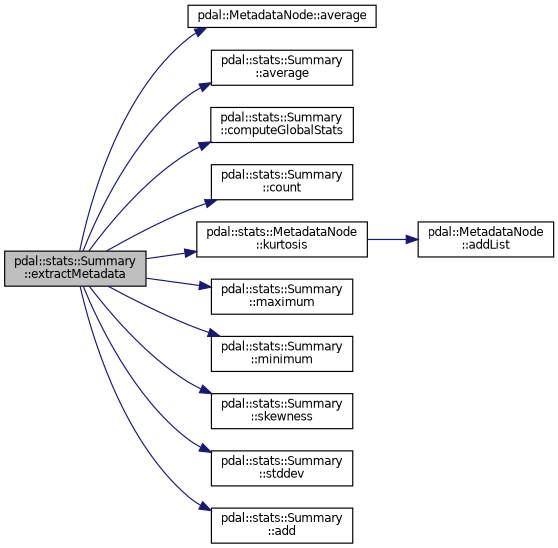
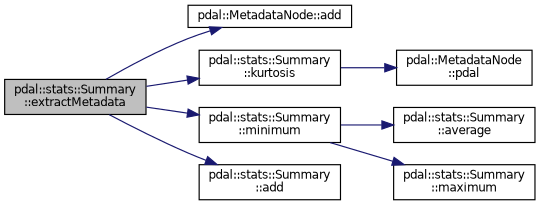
(282, 16) -> (270, 16)
(282, 125) -> none
(130, 160) -> (361, 125)
(282, 182) -> none
(282, 239) -> (270, 68)
(486, 239) -> (464, 68)
(173, 282) -> (362, 152)
(282, 411) -> none
(282, 468) -> none
